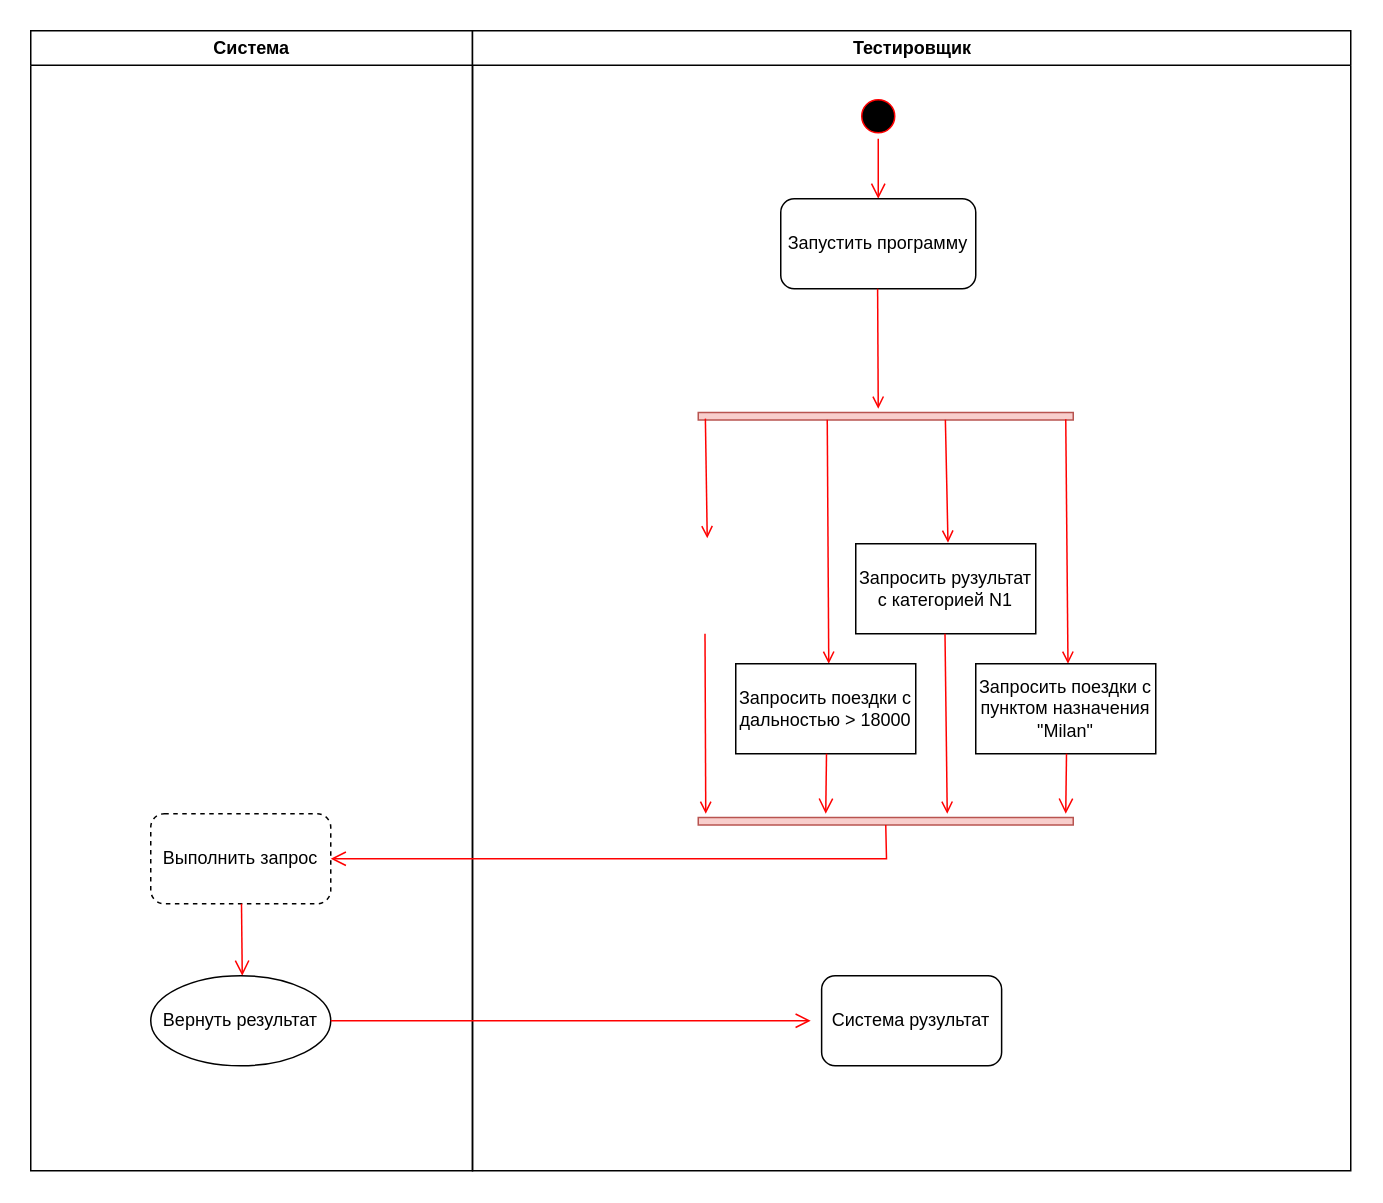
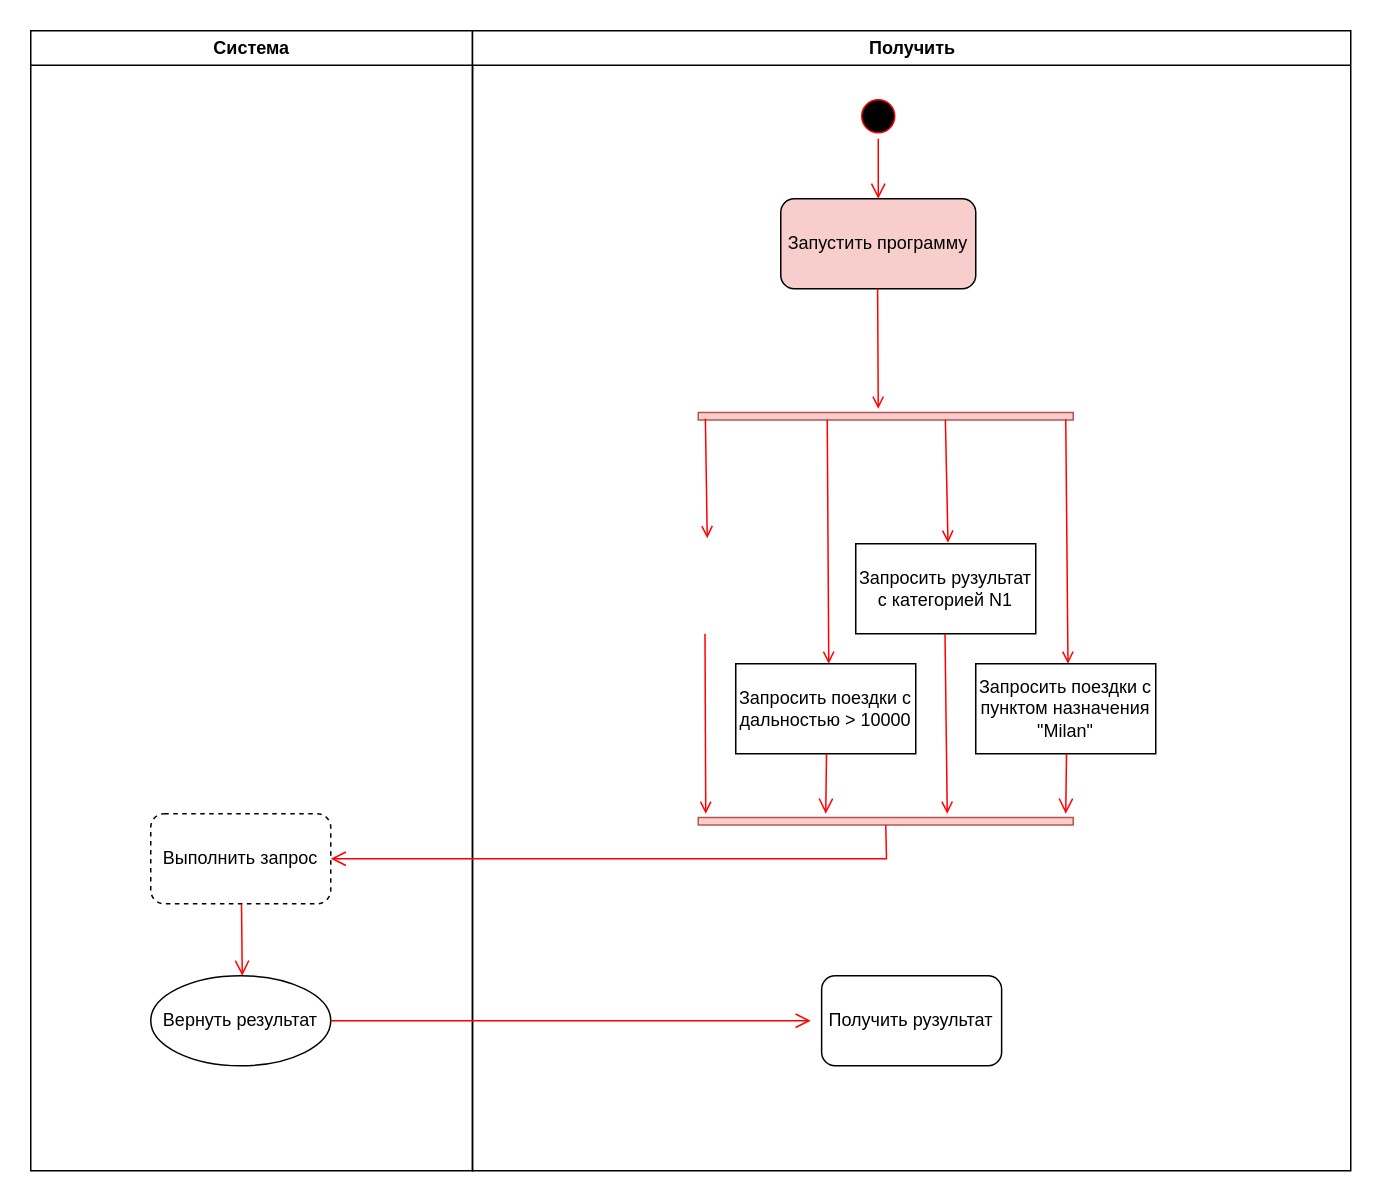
(913, 49) -> (913, 49)
(878, 244) -> (878, 244)
(826, 709) -> (826, 709)
(911, 1021) -> (911, 1021)
